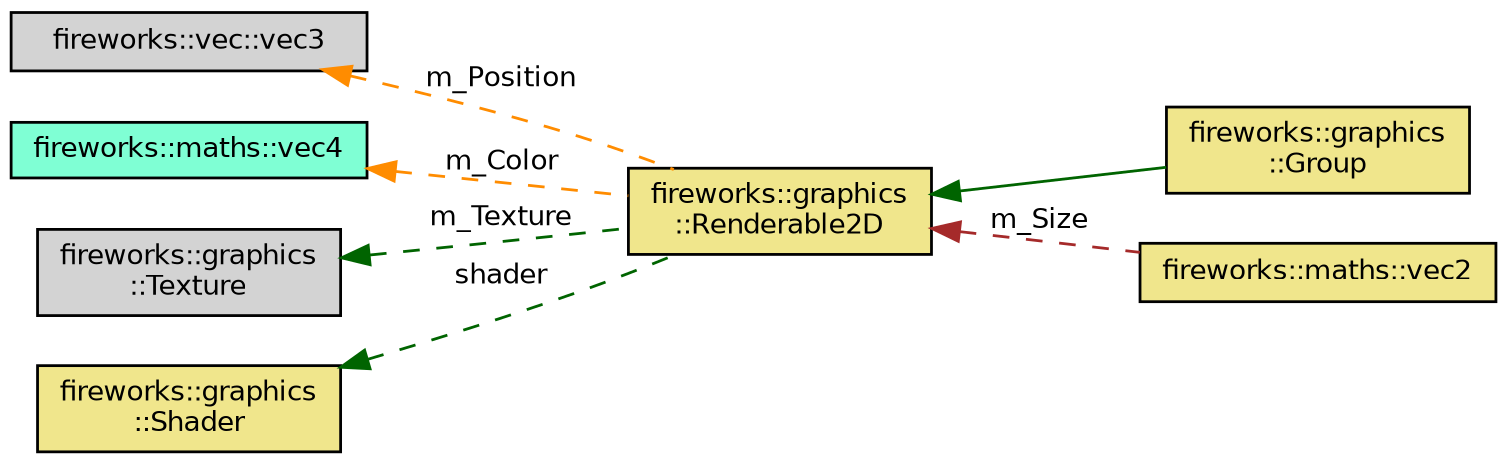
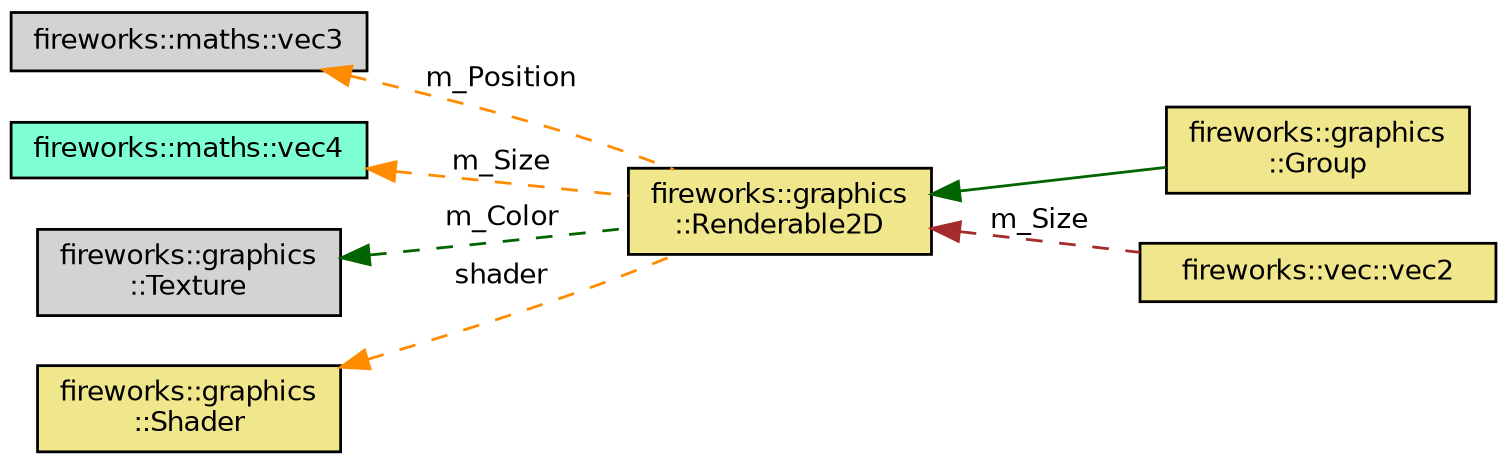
(189, 42) -> (189, 42)
(498, 163) -> (498, 163)
(498, 218) -> (498, 218)
(1318, 272) -> (1318, 272)
(525, 310) -> (525, 310)
